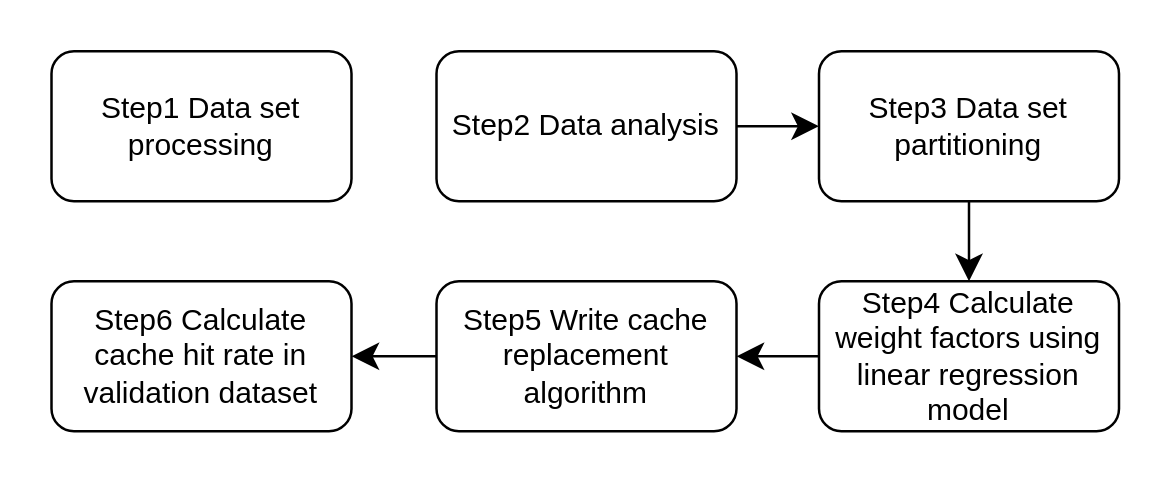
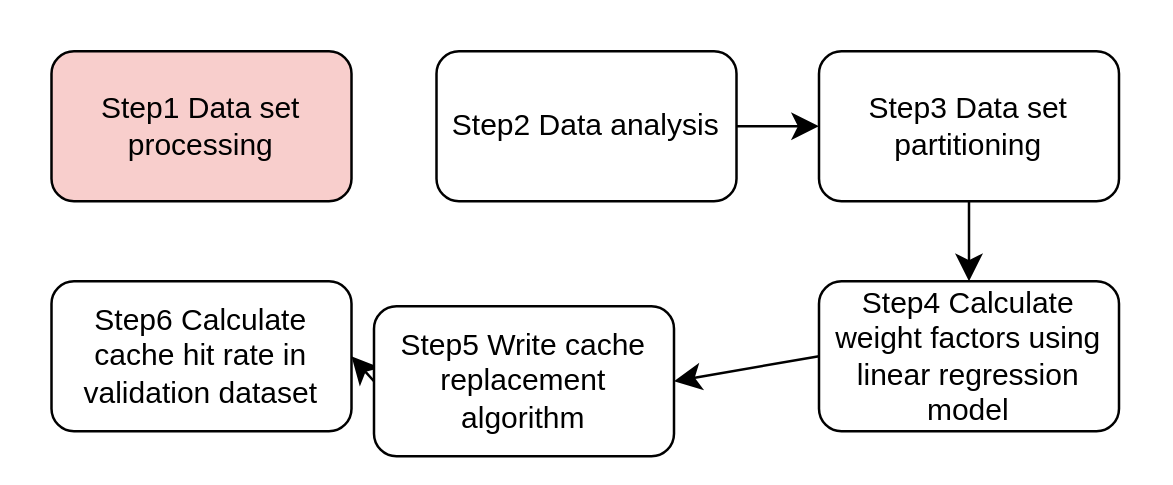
(201, 126) -> (201, 126)
(586, 356) -> (524, 381)
